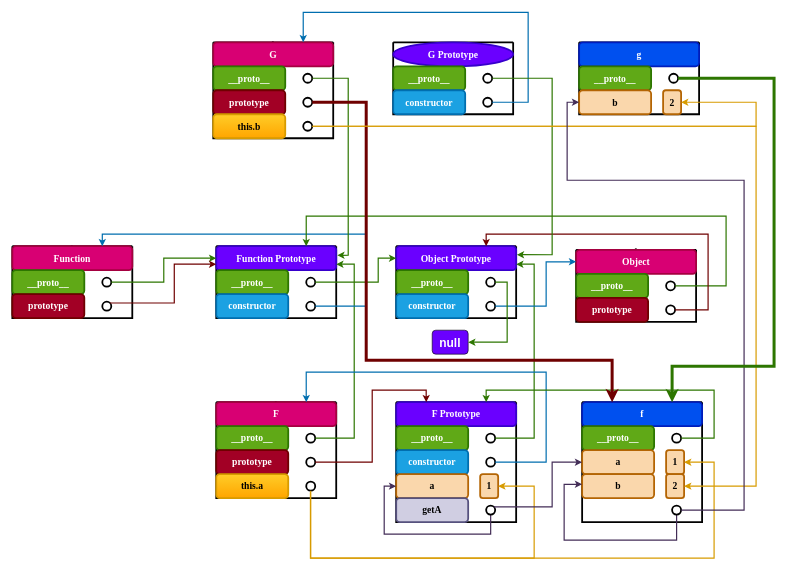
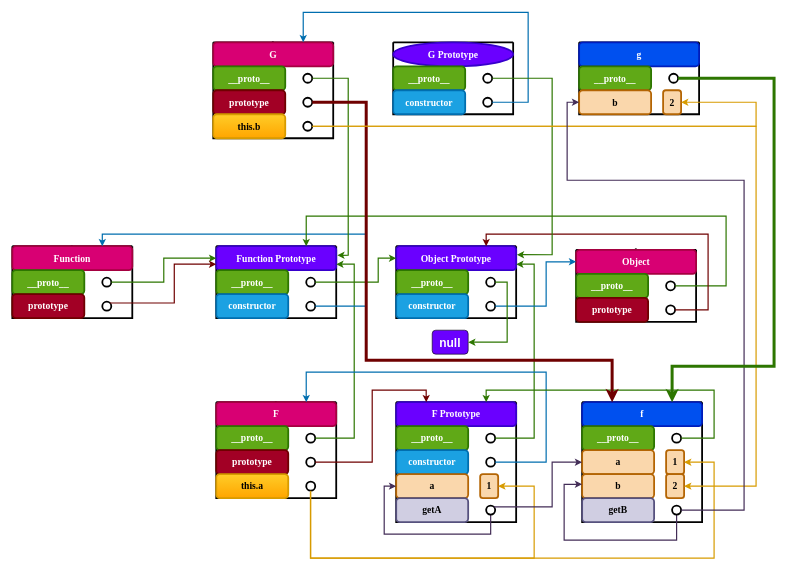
none -> (618, 510)
